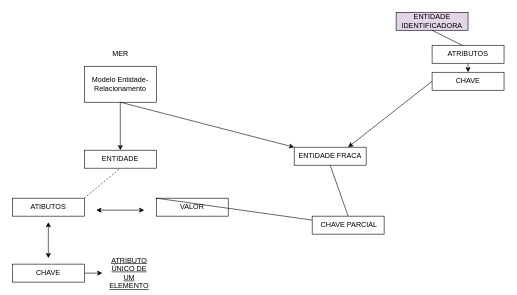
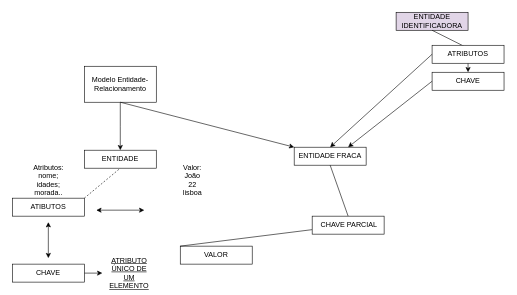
(120, 54) -> none
none -> (417, 68)
none -> (48, 180)
none -> (192, 180)
(192, 207) -> (216, 255)
